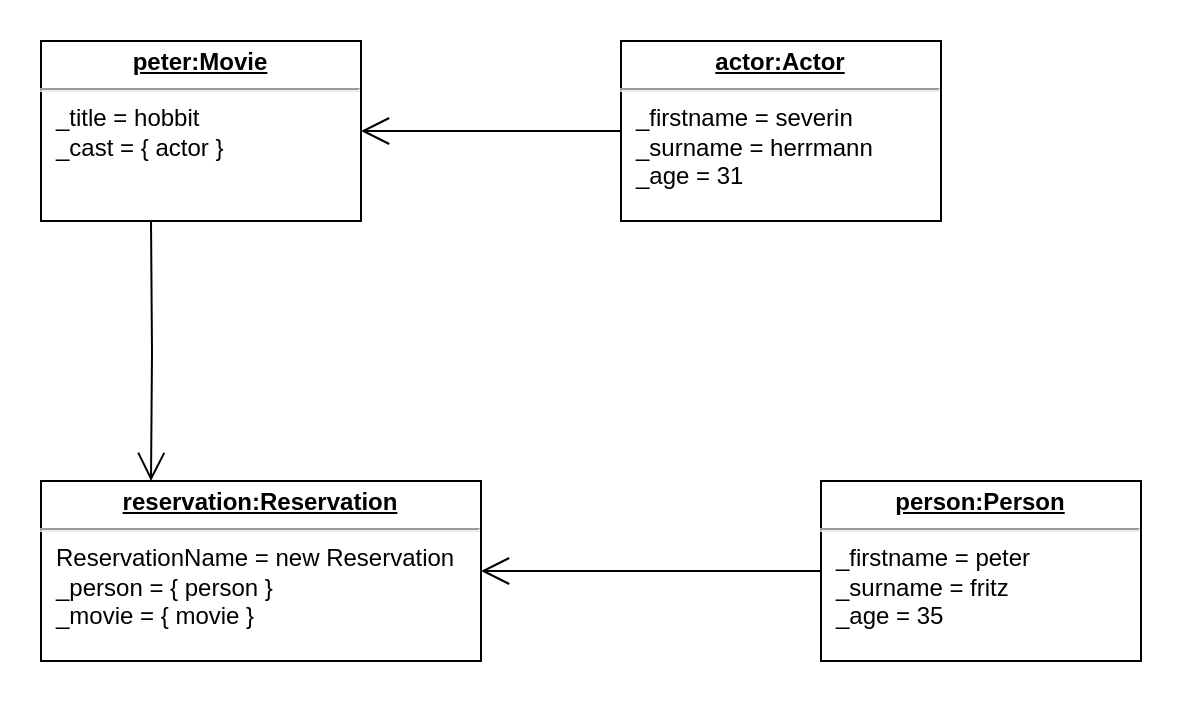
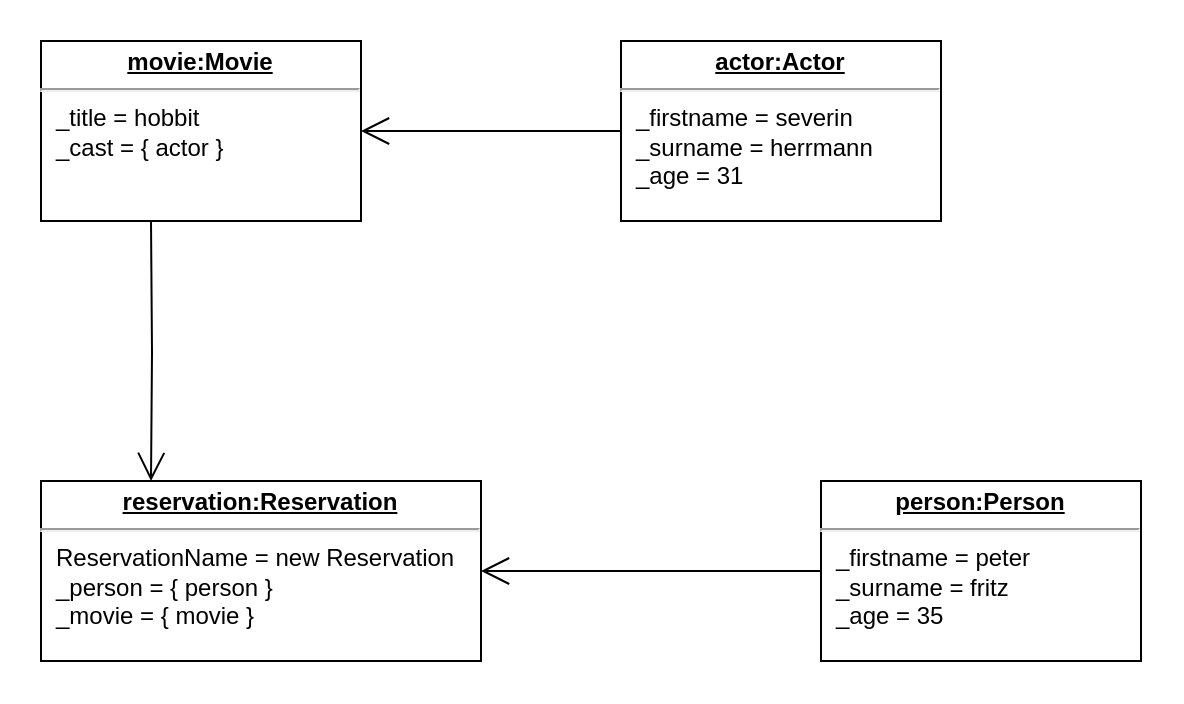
(143, 84) -> (143, 84)
